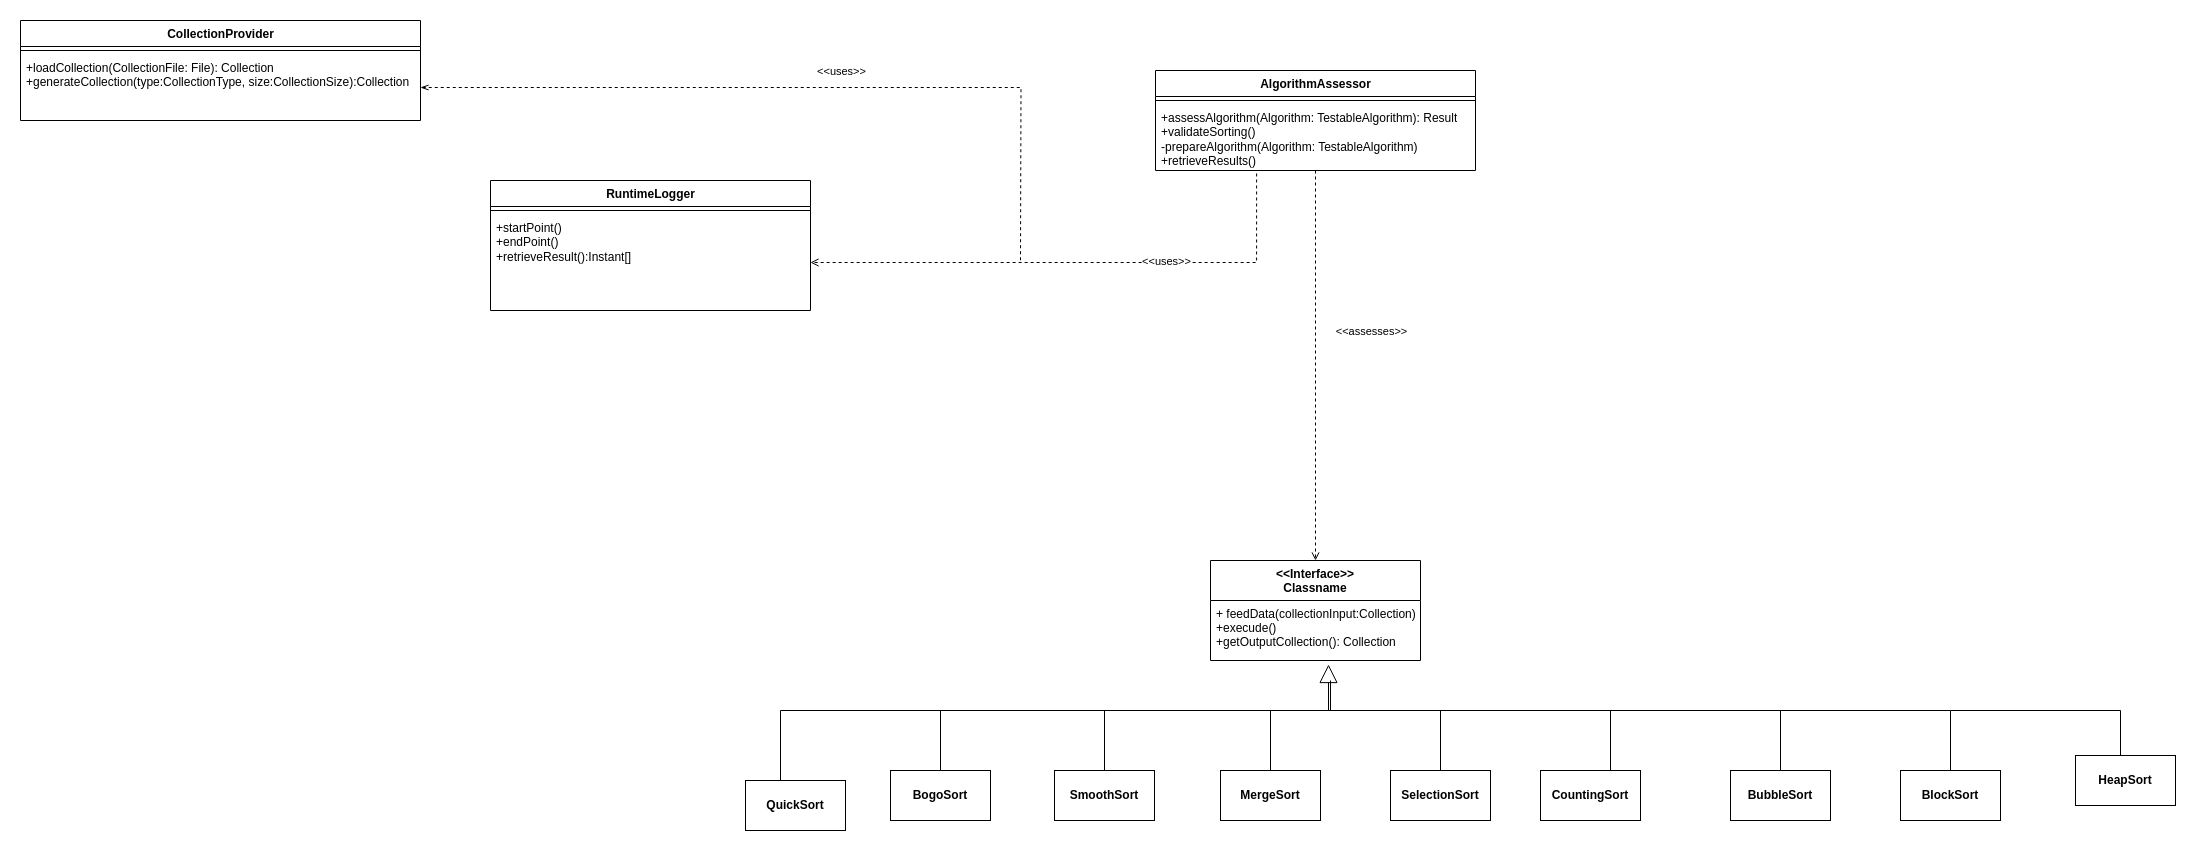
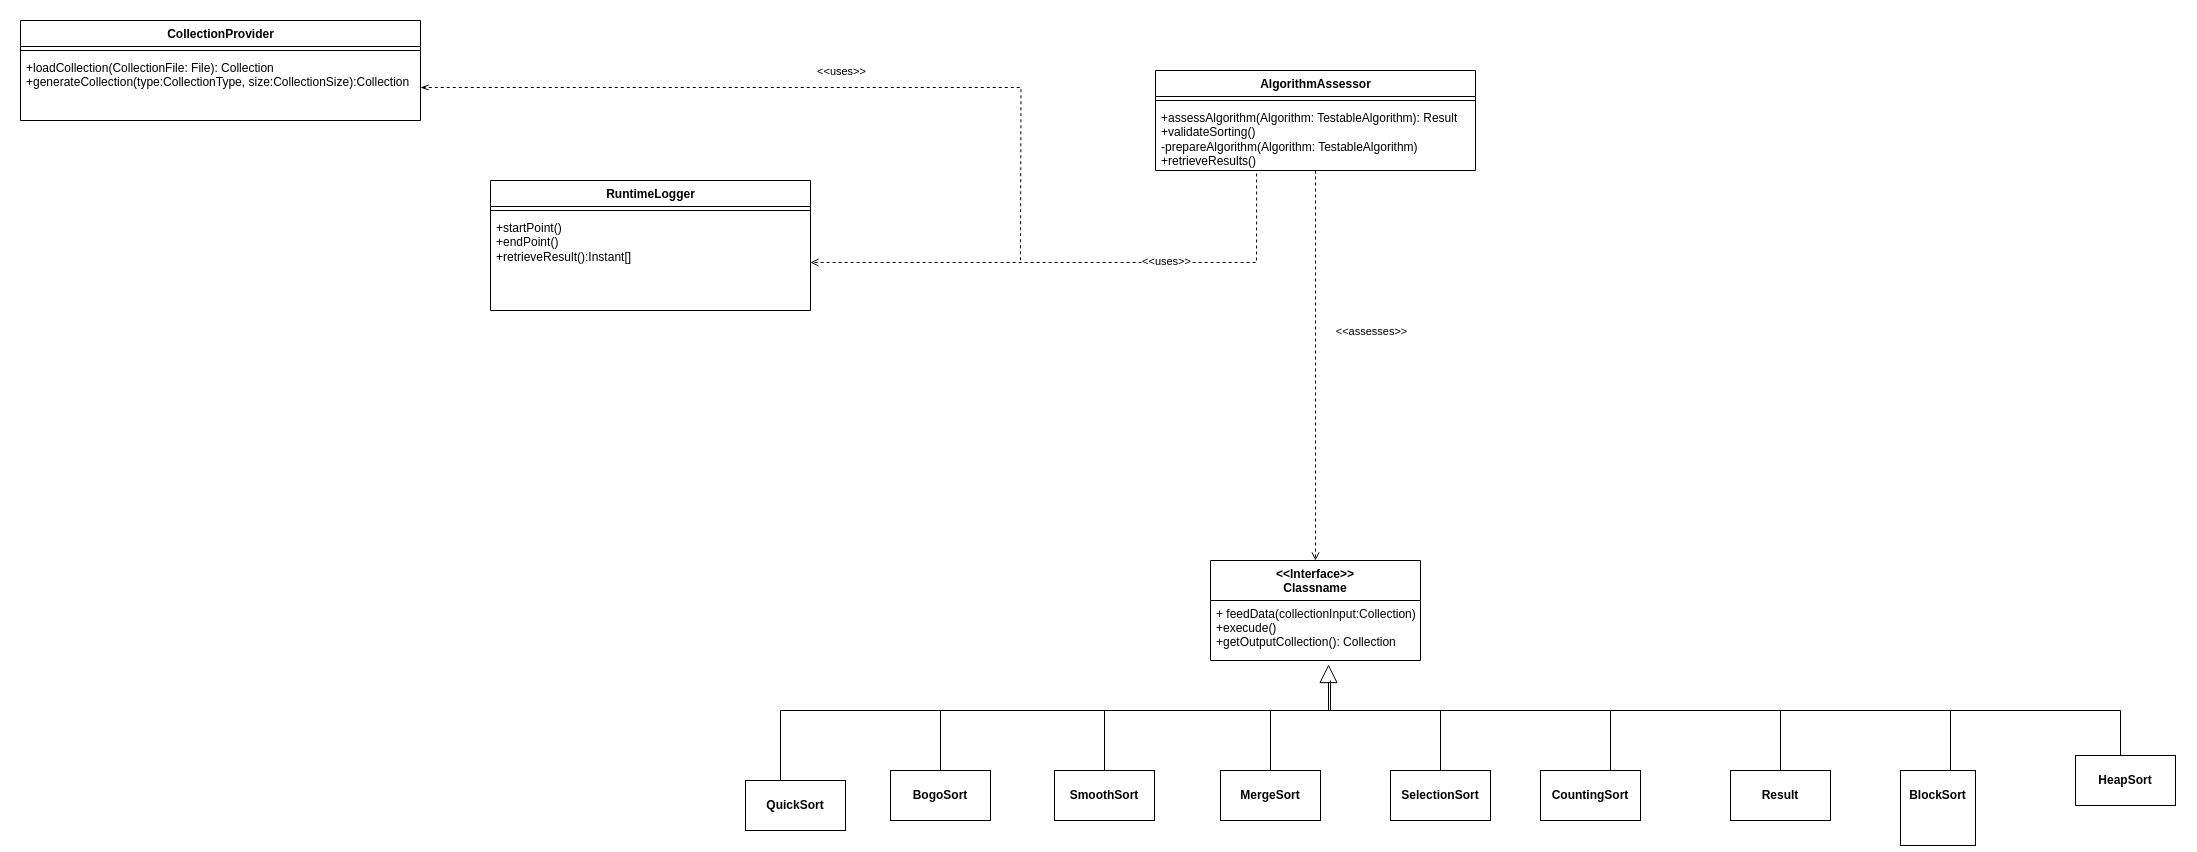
(1763, 778) -> (1749, 778)
(1951, 796) -> (1938, 808)
